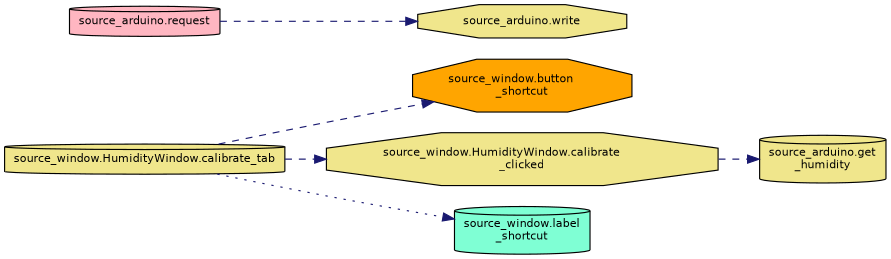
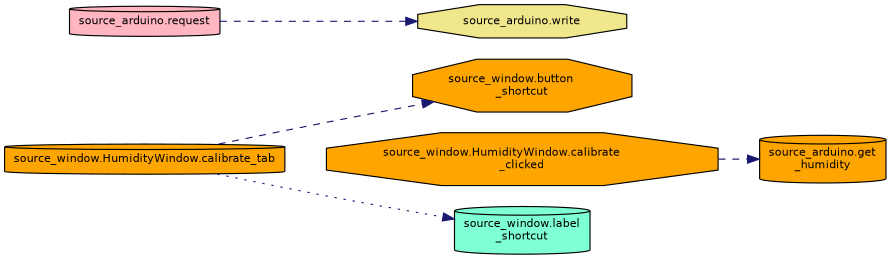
(145, 159) -> (145, 159)
(300, 159) -> none
(522, 159) -> (522, 159)
(823, 159) -> (823, 159)
